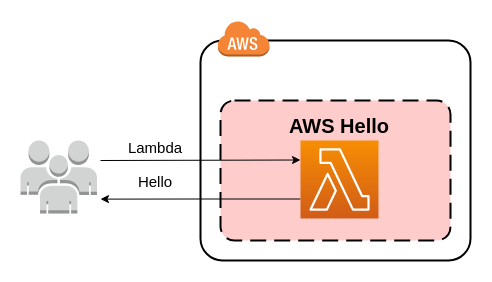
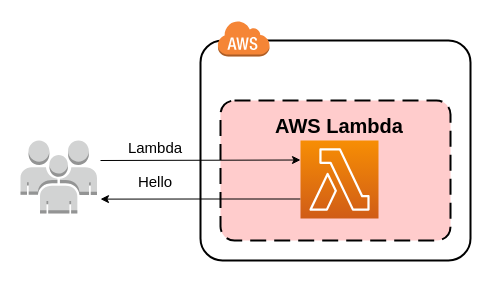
(340, 126) -> (340, 126)
